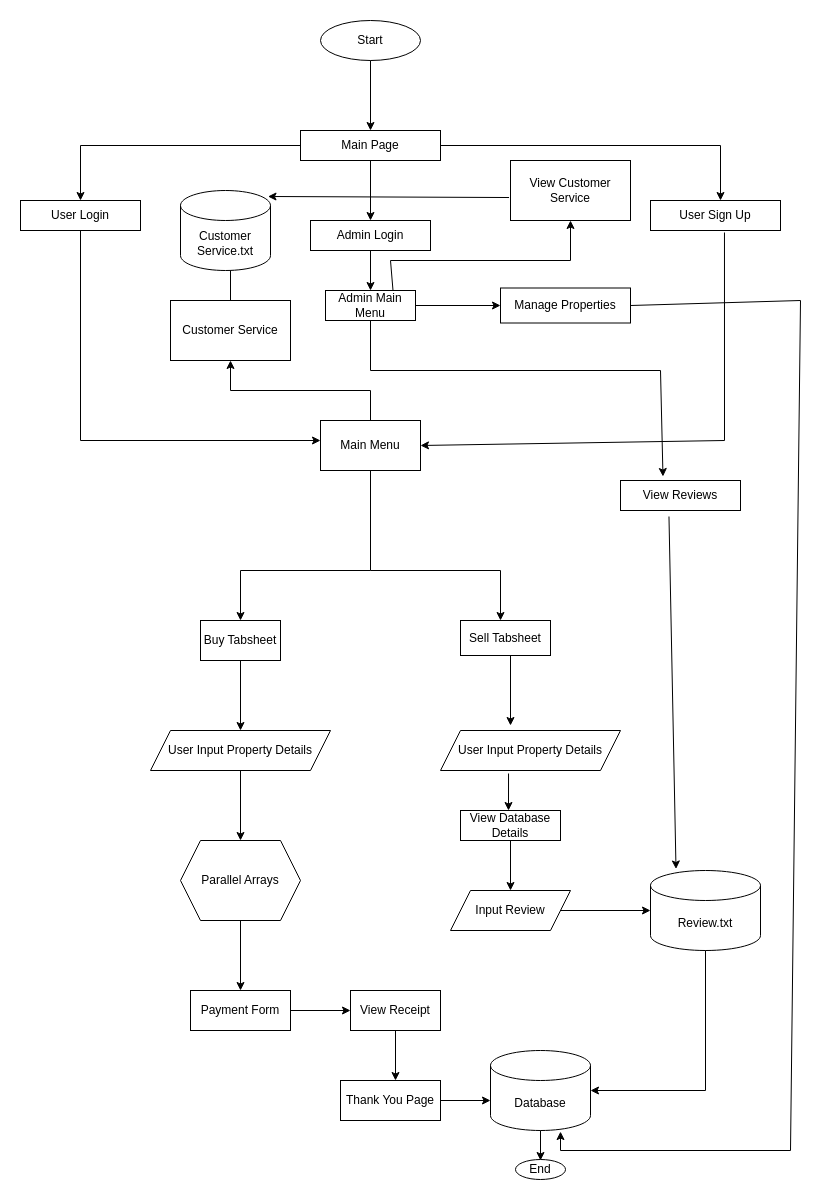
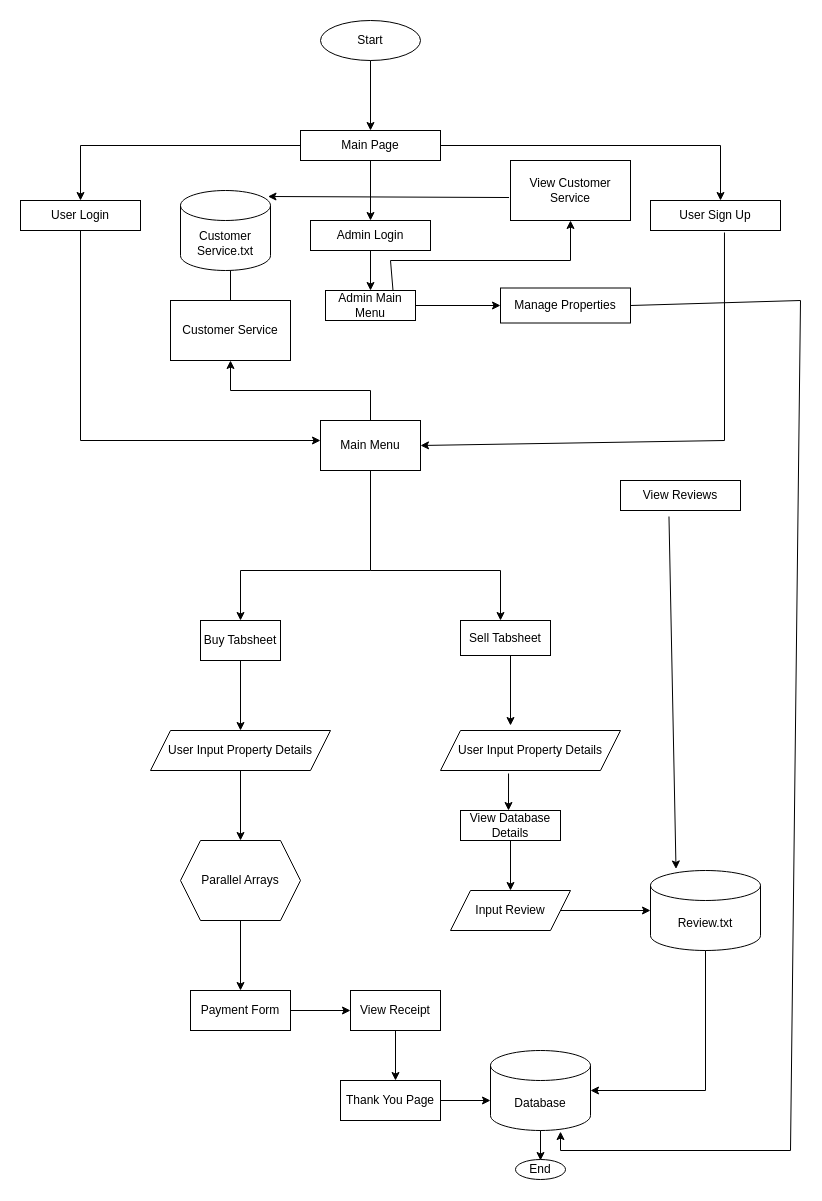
(540, 371) -> none
